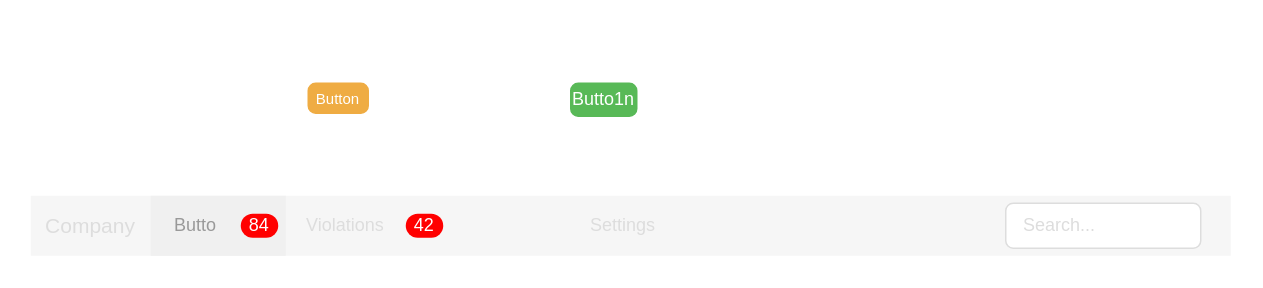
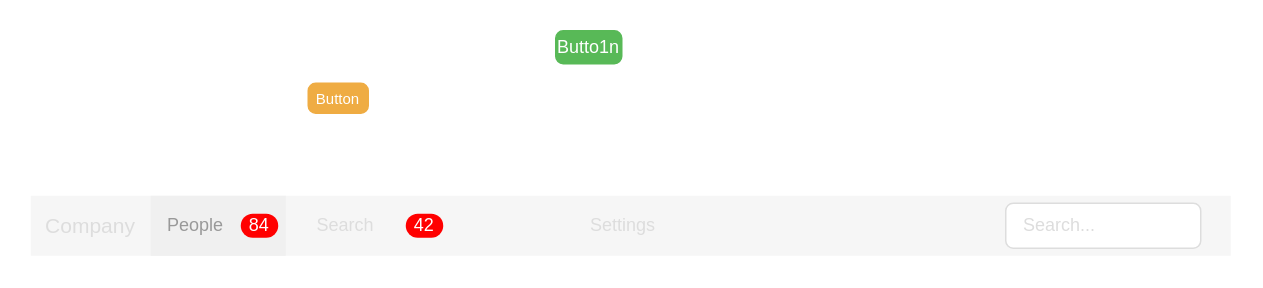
(604, 100) -> (589, 47)
(196, 226) -> (196, 226)
(346, 226) -> (346, 226)
